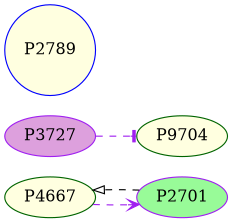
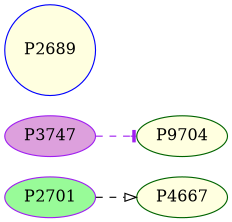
(50, 50) -> (50, 50)
(50, 136) -> (50, 136)
(110, 205) -> none
